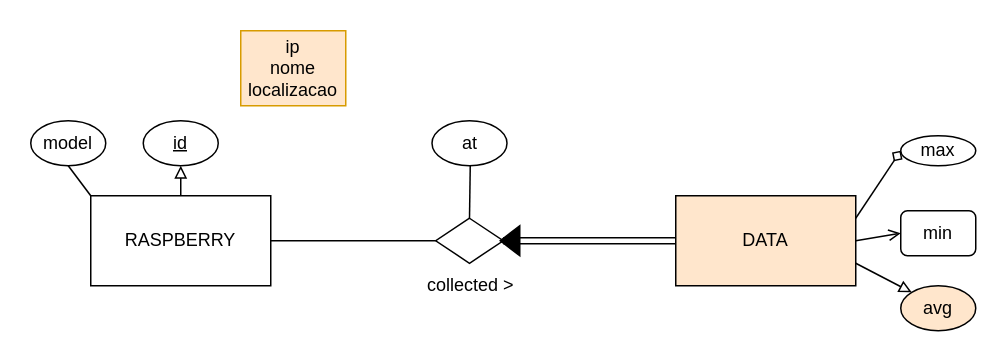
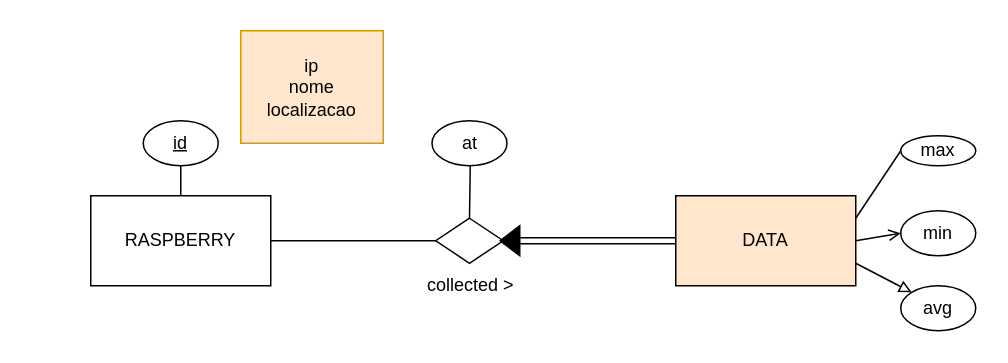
(293, 68) -> (312, 87)
(68, 143) -> none
(894, 161) -> (897, 157)
(181, 179) -> (181, 173)
(80, 181) -> none
(938, 233) -> (938, 233)
(938, 308) -> (938, 308)
